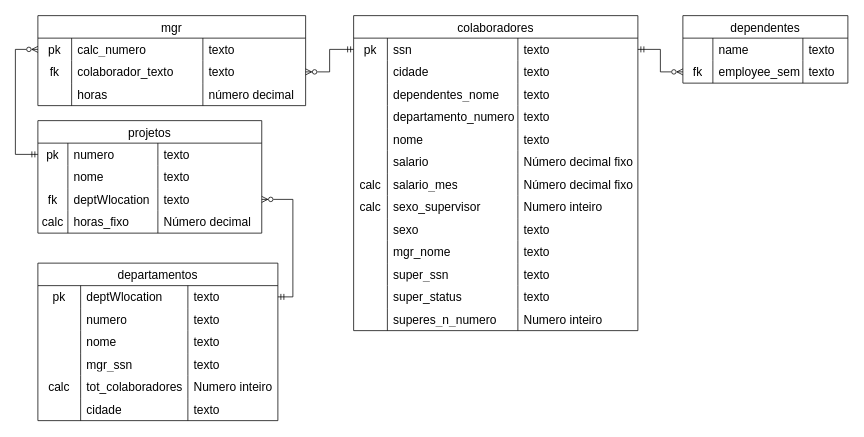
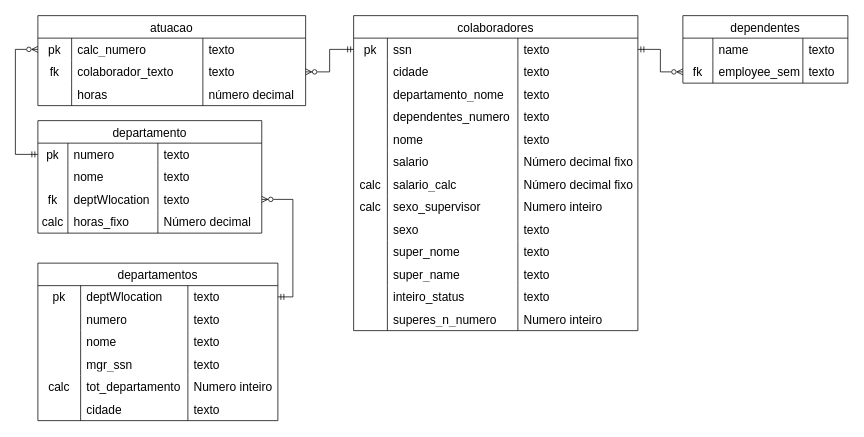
(171, 28) -> (171, 28)
(447, 94) -> (450, 94)
(456, 117) -> (454, 117)
(149, 133) -> (149, 133)
(427, 184) -> (429, 184)
(420, 252) -> (427, 252)
(424, 274) -> (427, 274)
(434, 297) -> (437, 297)
(137, 387) -> (137, 387)
